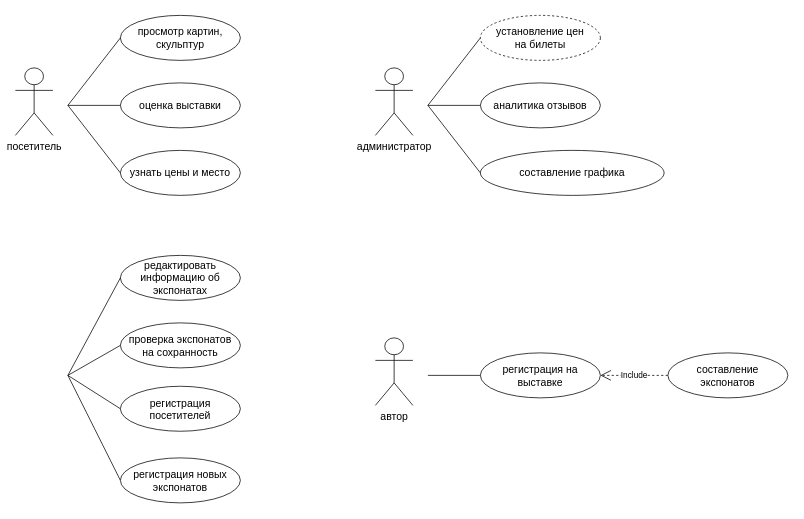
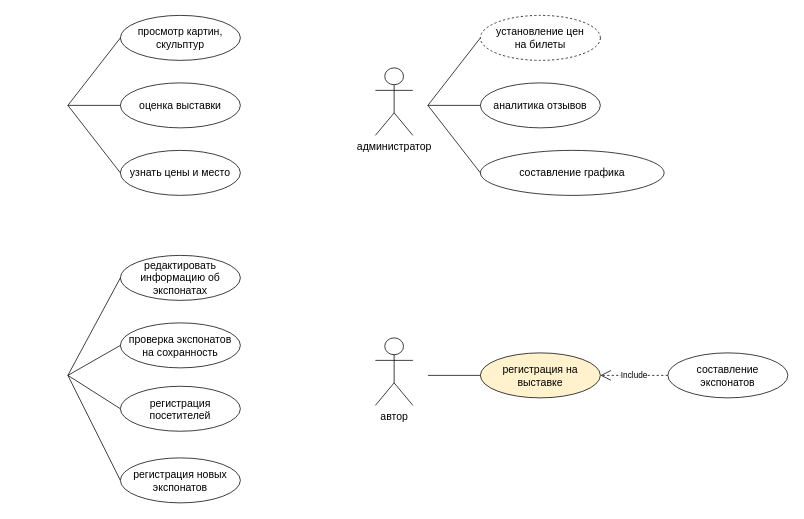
(34, 102) -> none
(540, 375) -> (540, 375)
